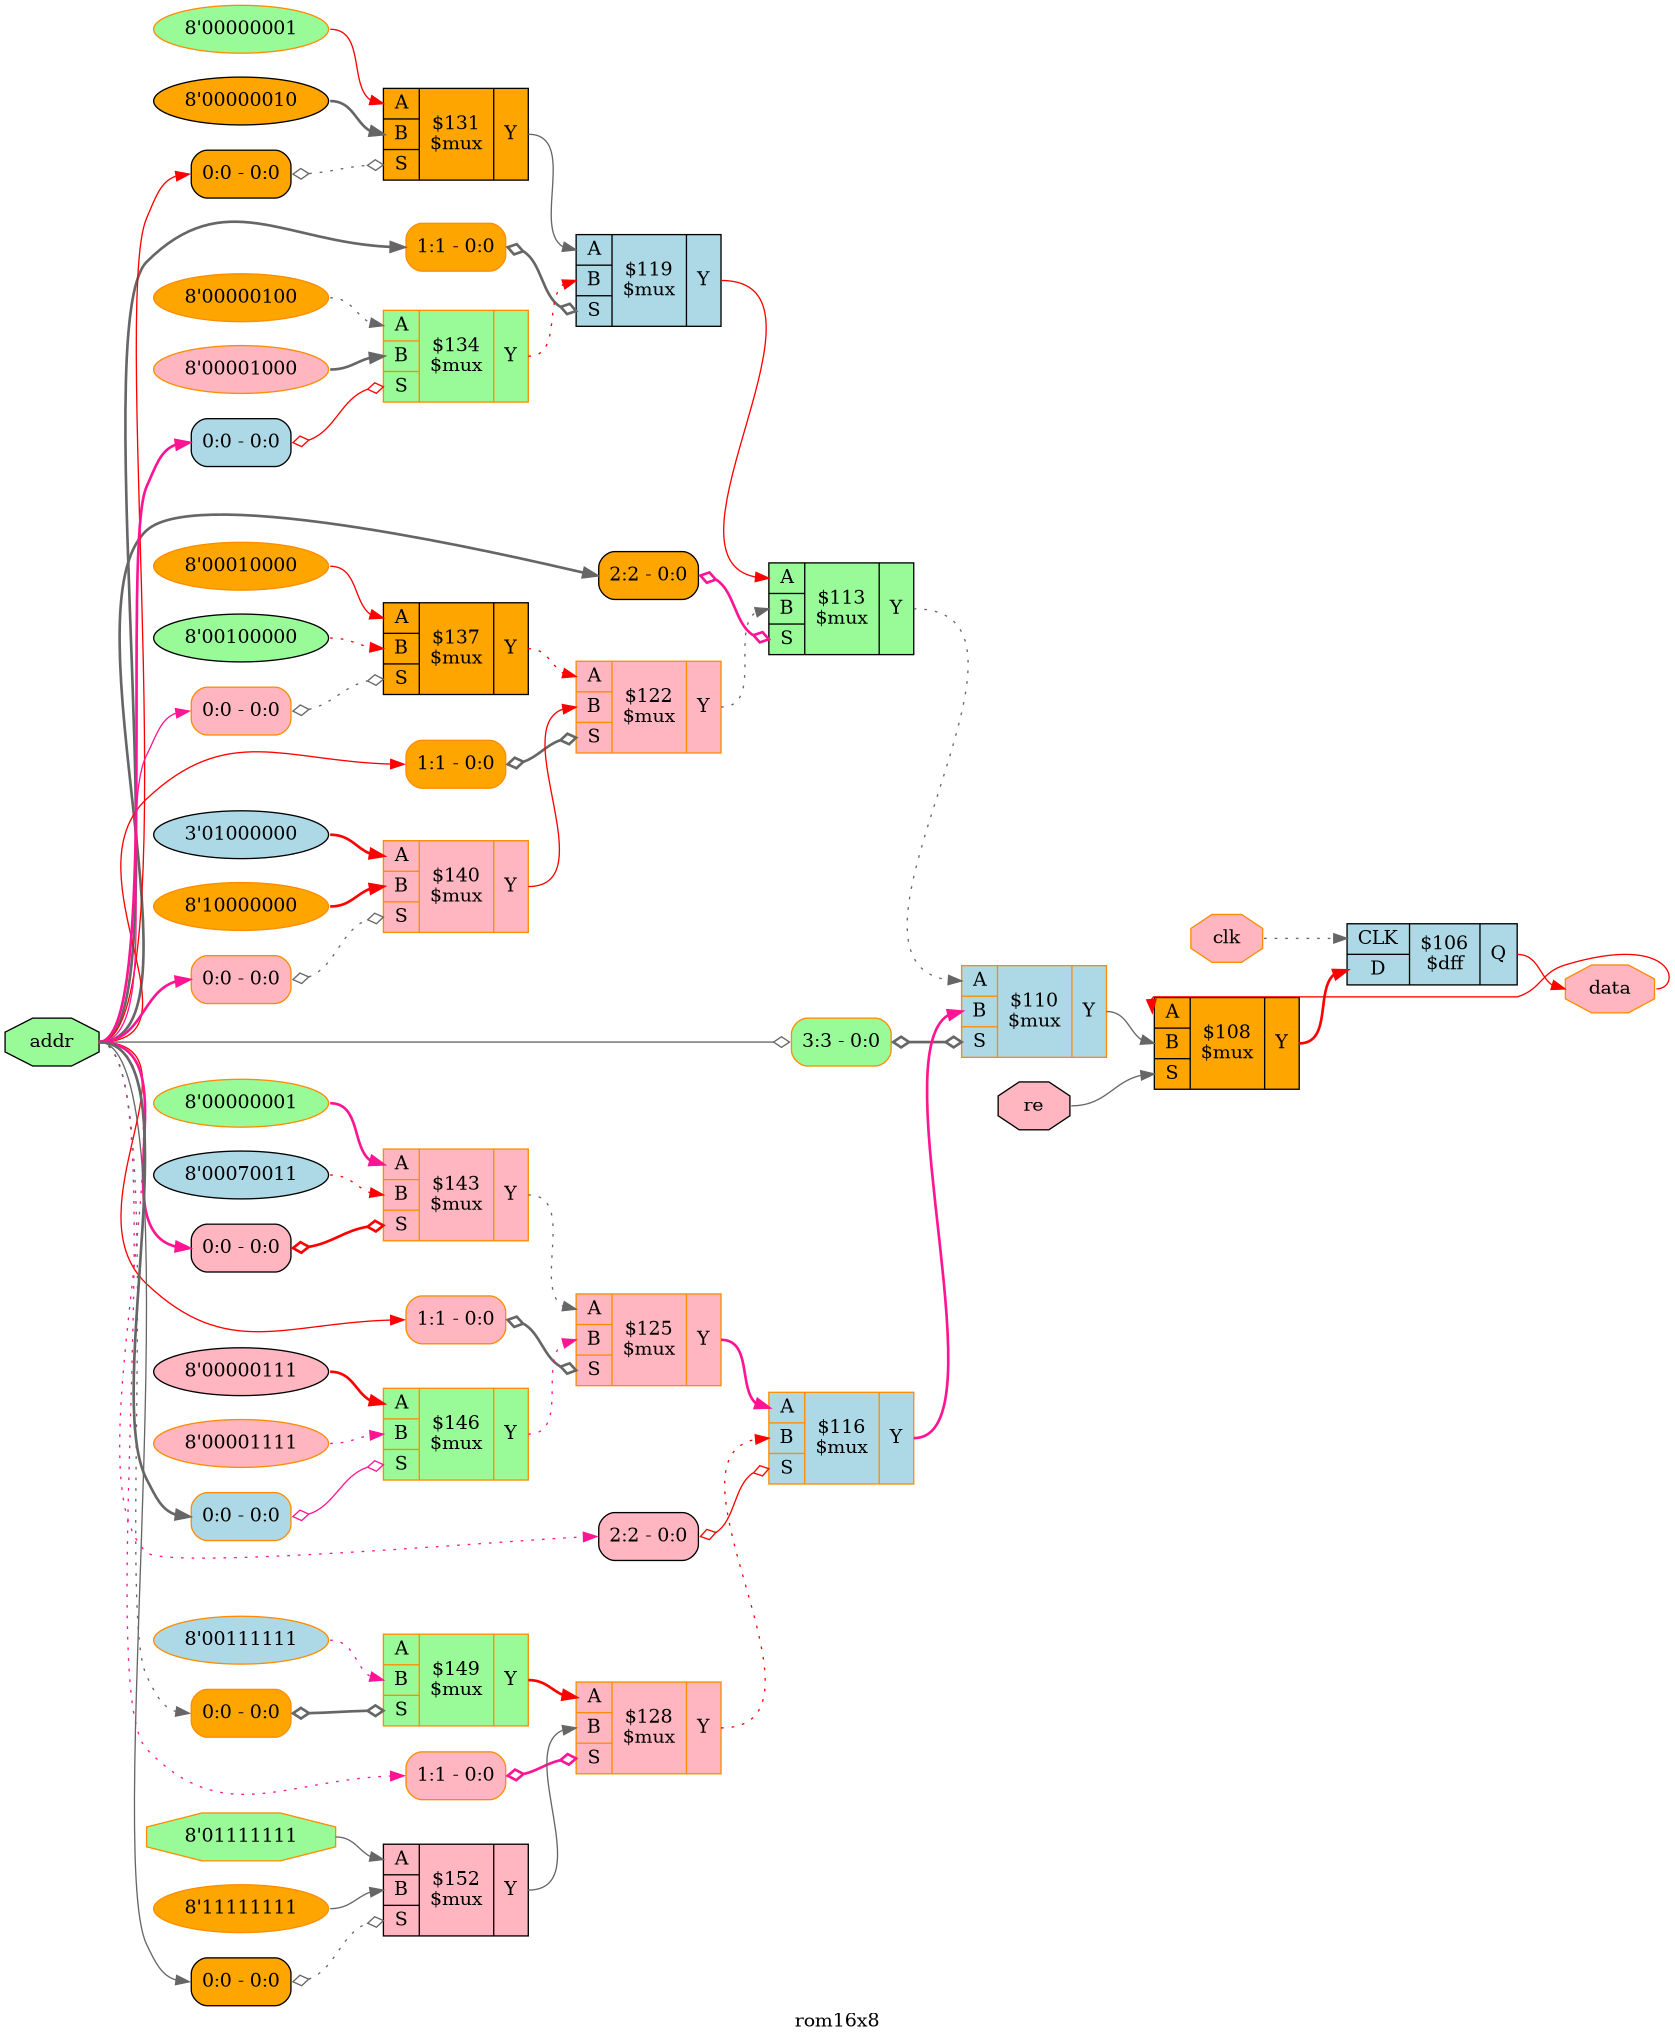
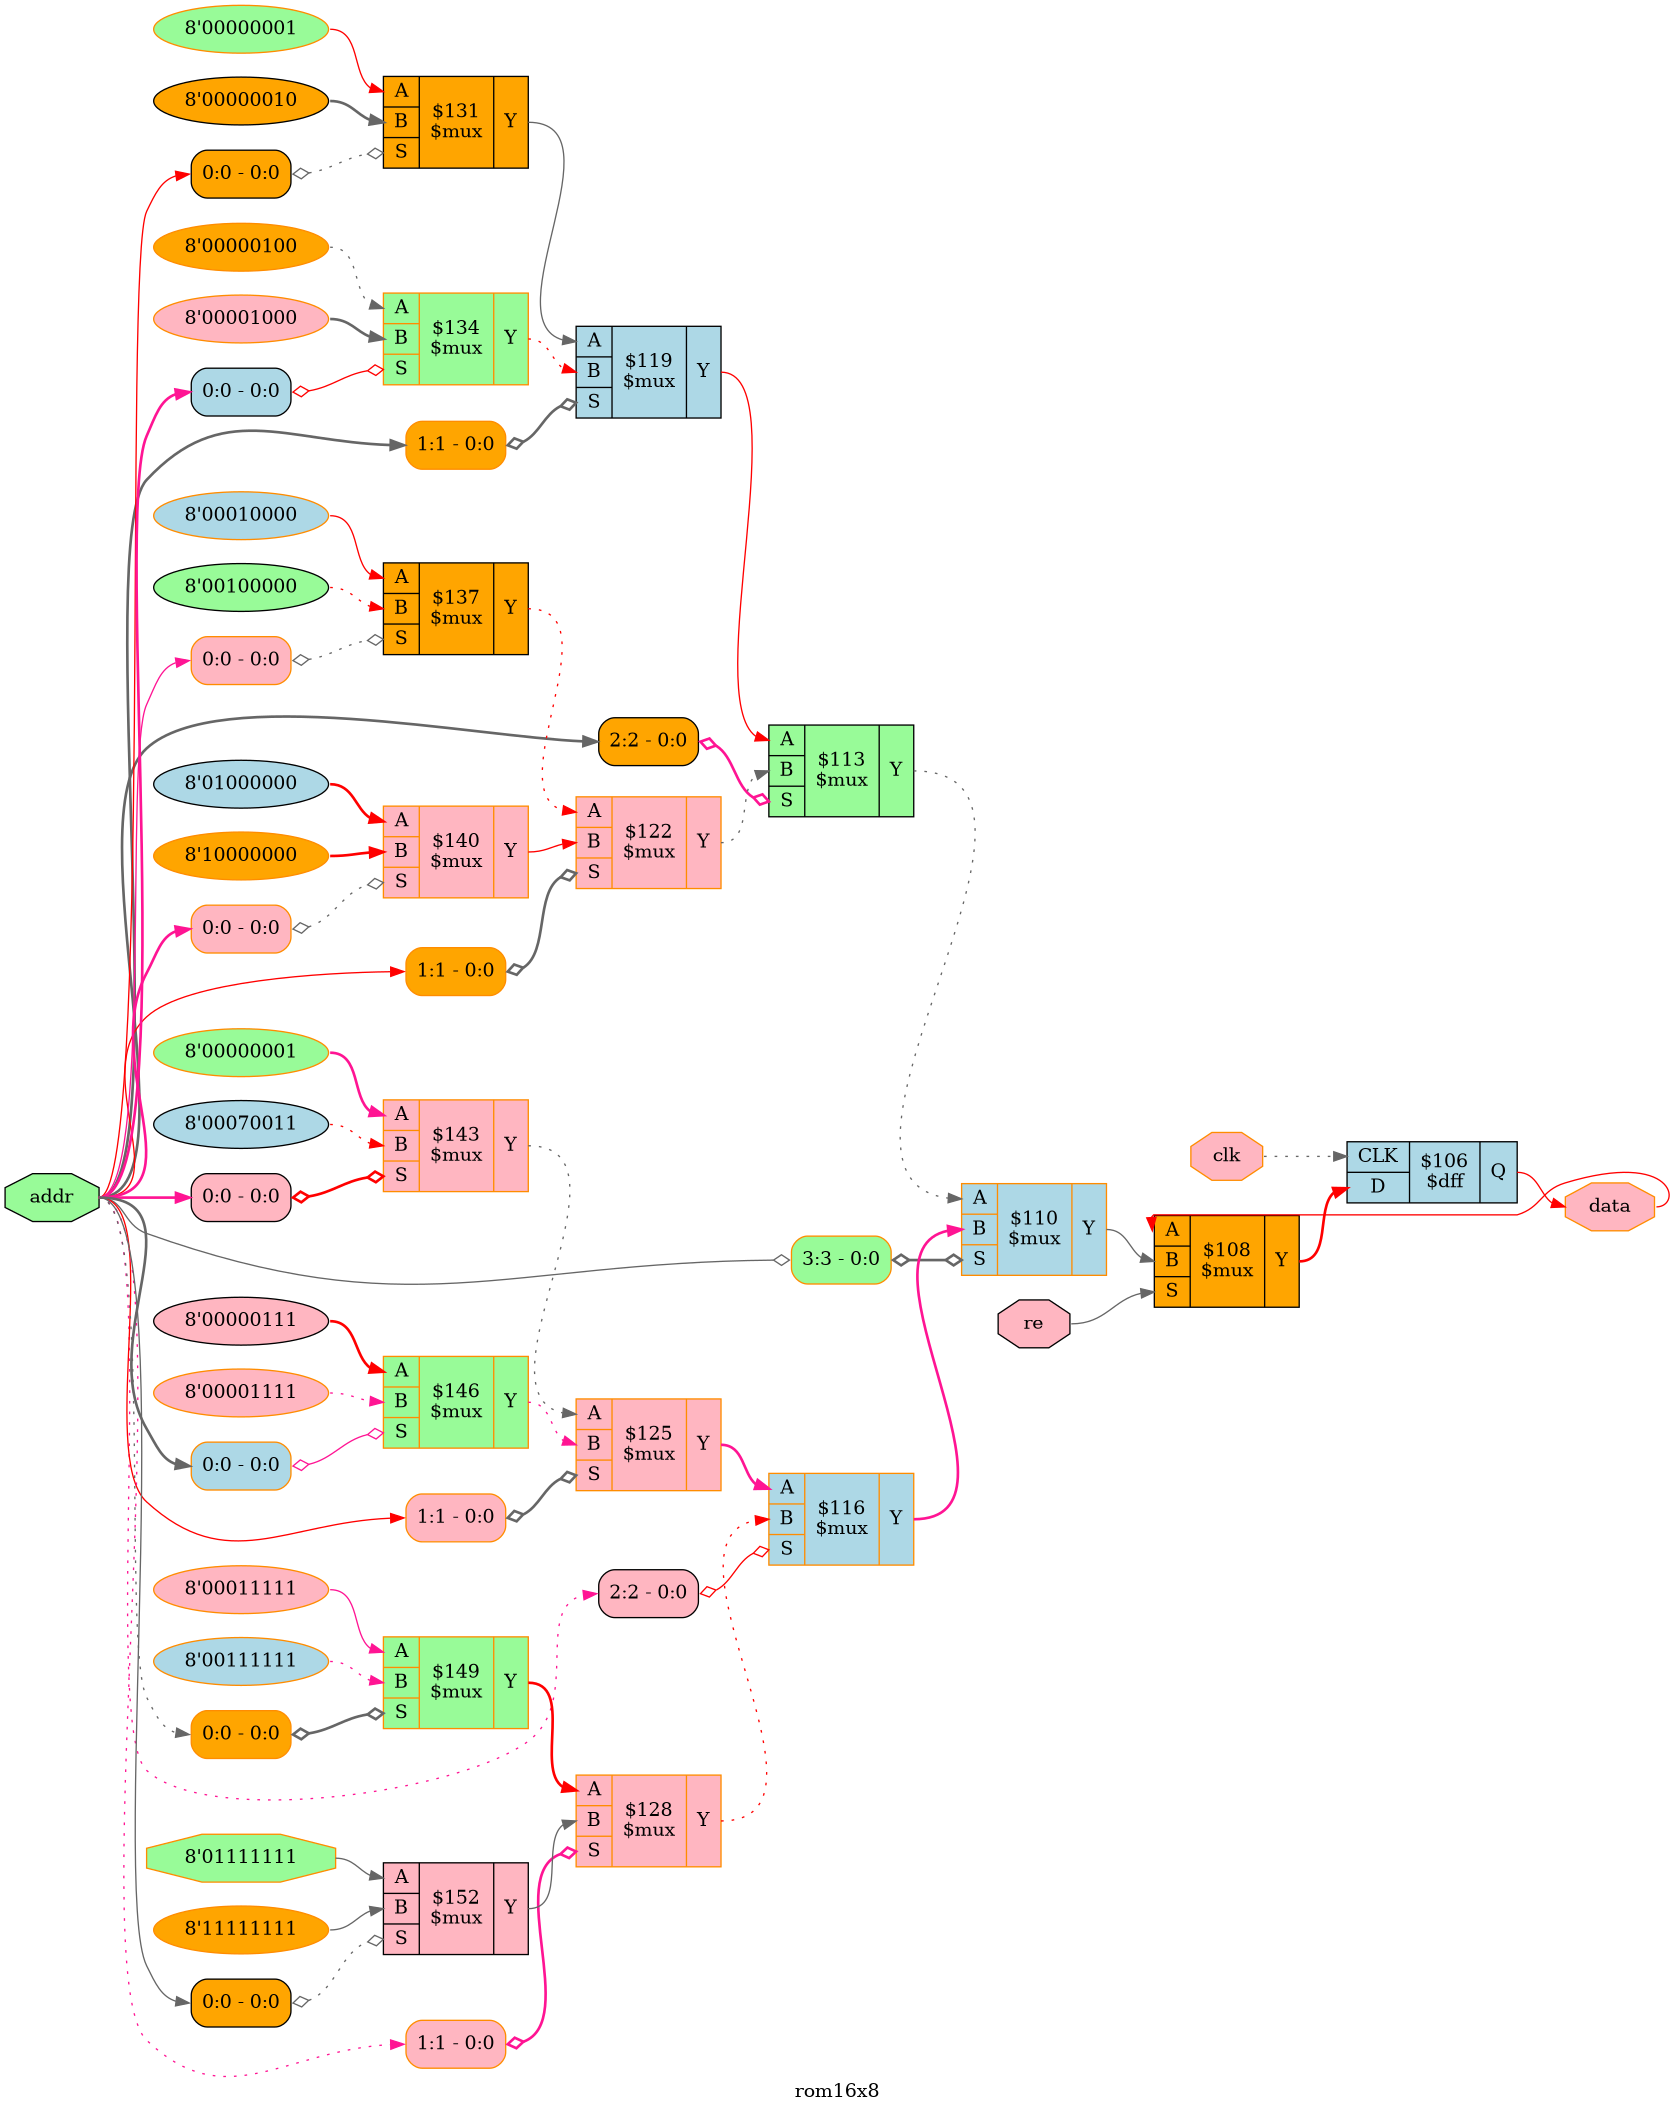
(241, 566) -> (241, 516)
(241, 835) -> (241, 784)
none -> (241, 1590)
